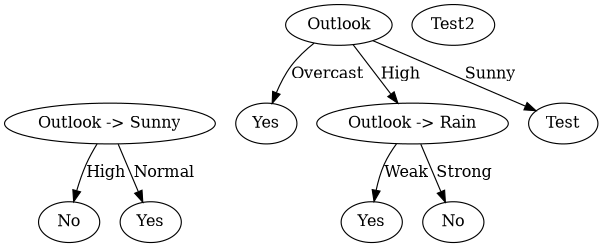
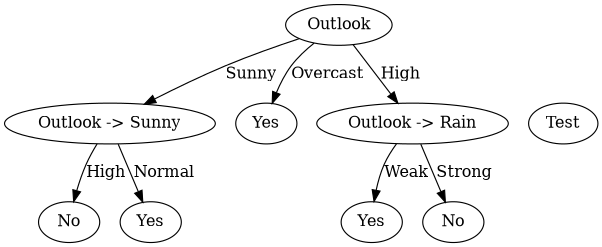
(453, 25) -> none
(449, 73) -> (226, 66)
